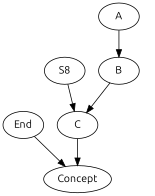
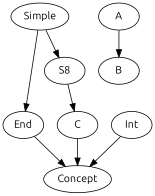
none -> (40, 17)
(101, 95) -> none
none -> (132, 125)
